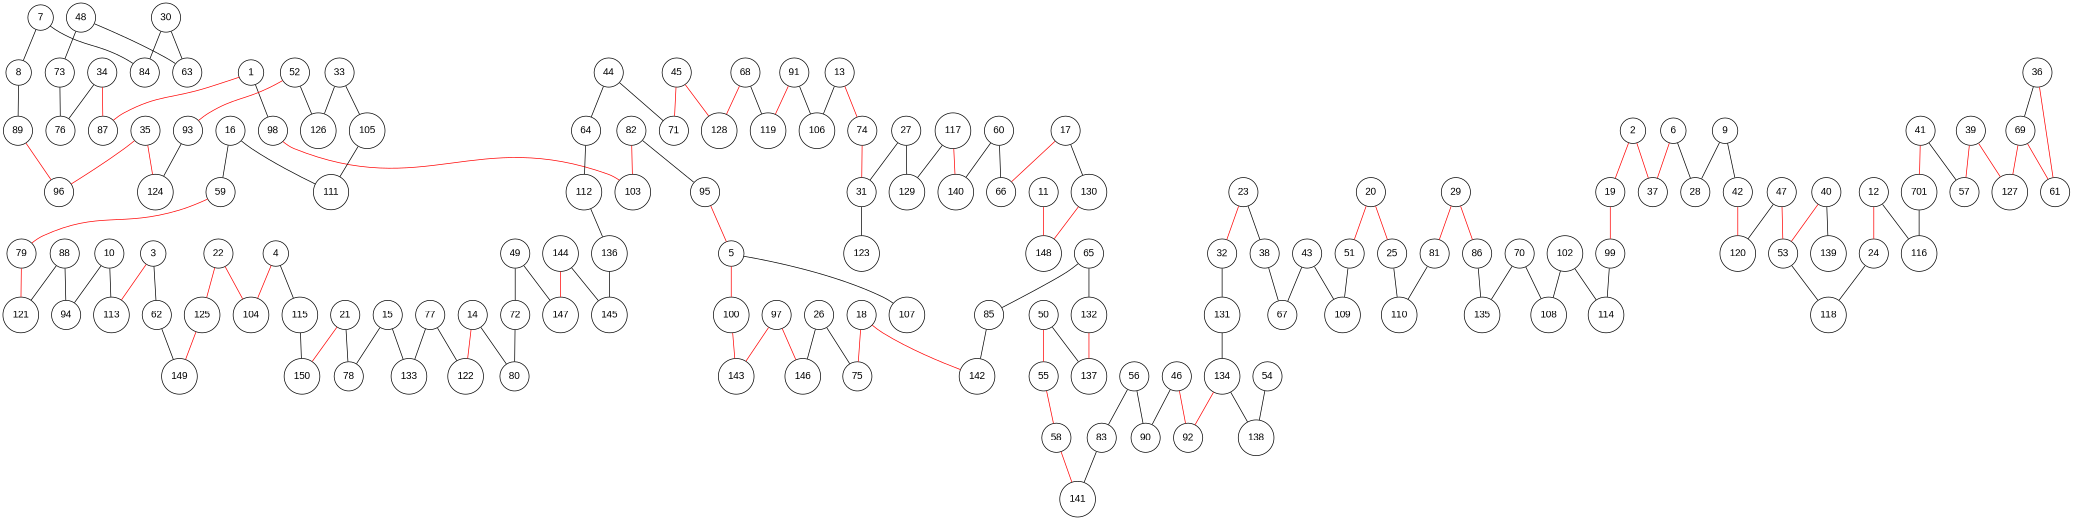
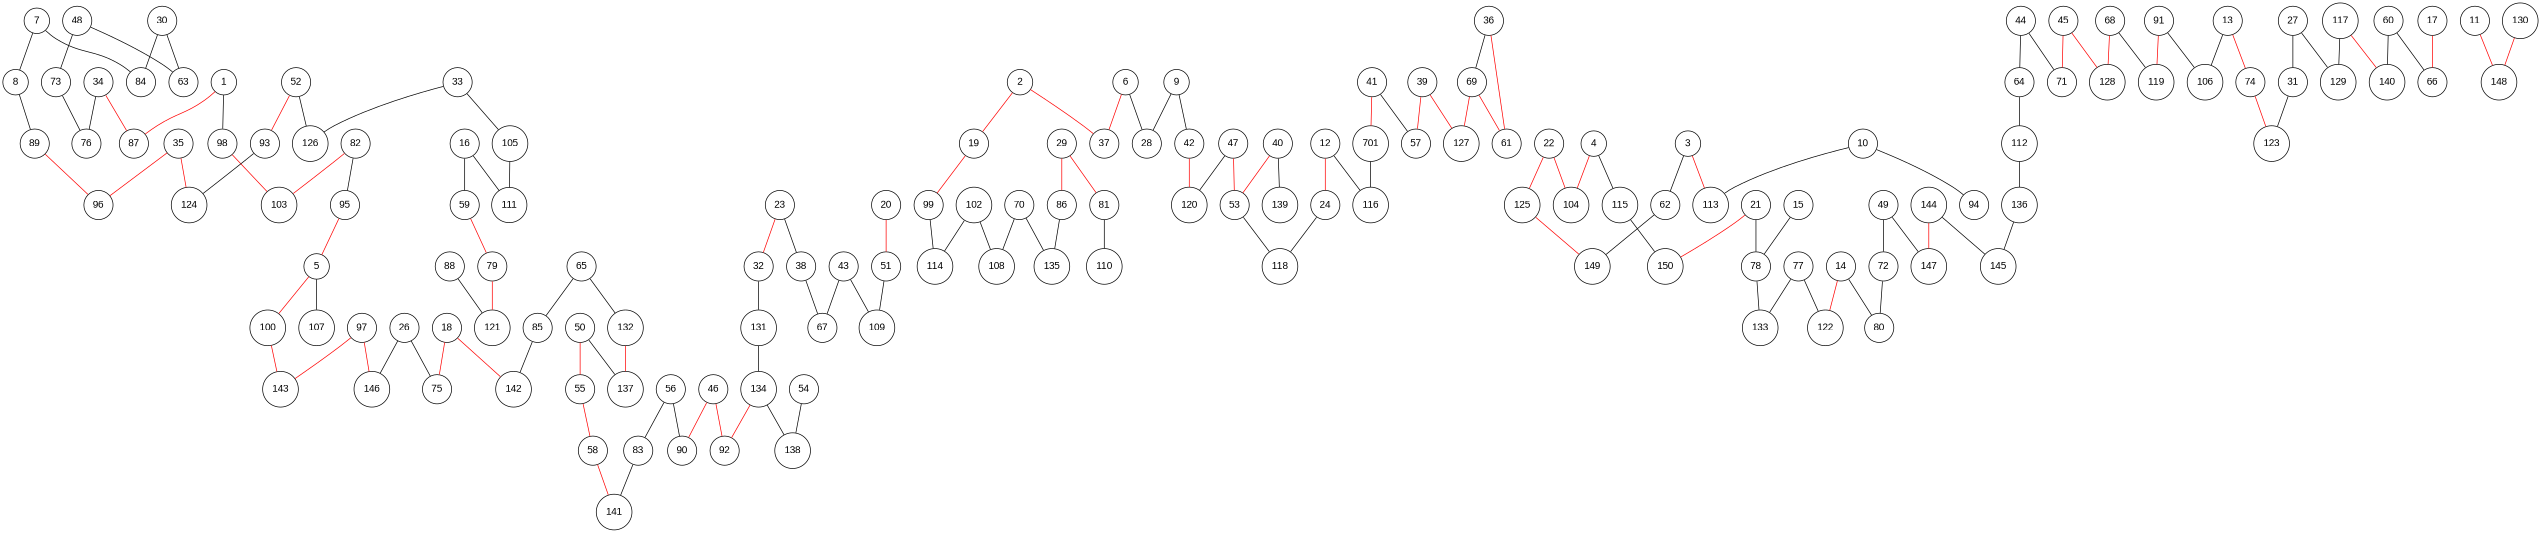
(1077, 160) -> none
(862, 161) -> (2260, 111)
(1392, 254) -> none
(65, 284) -> none
(398, 344) -> (1758, 296)
(1161, 407) -> (698, 420)
